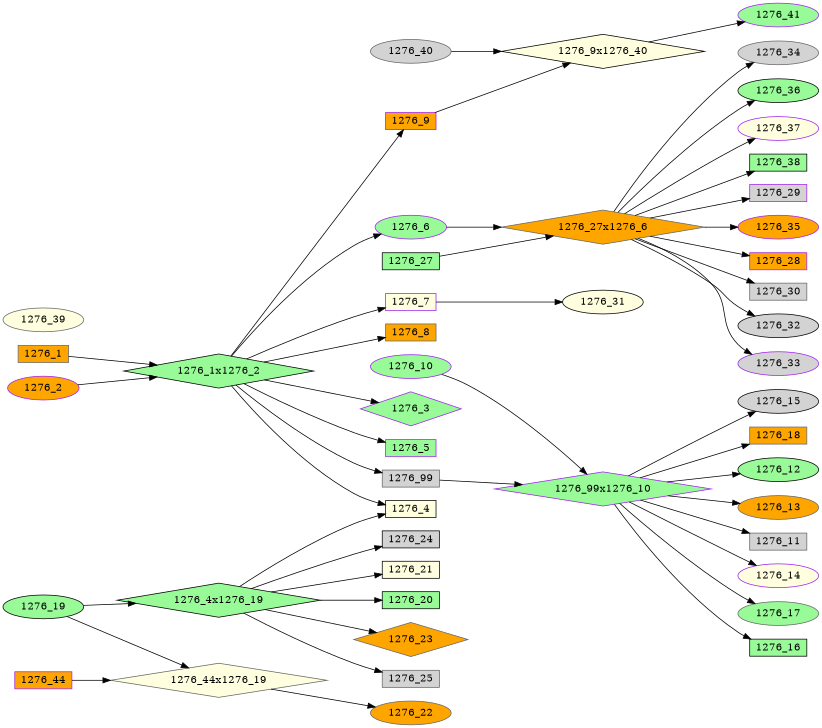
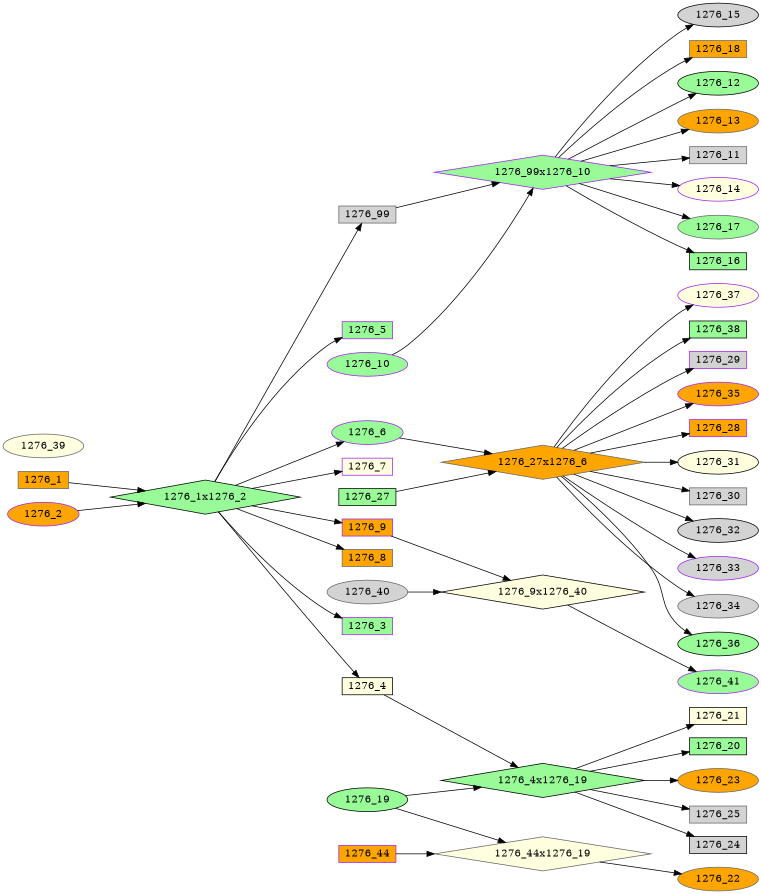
(495, 302) -> (657, 462)
(411, 409) -> (367, 626)
(307, 546) -> (448, 729)
(411, 640) -> (718, 780)
